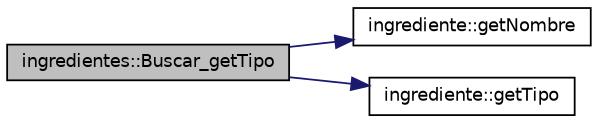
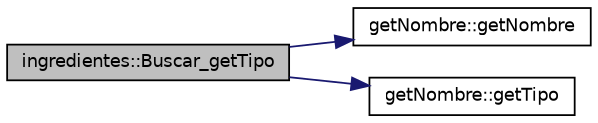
(472, 27) -> (472, 27)
(472, 96) -> (472, 96)
